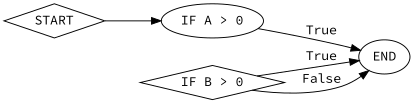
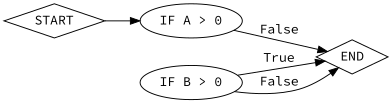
(322, 31) -> (279, 30)
(384, 57) -> (352, 57)
(212, 83) -> (191, 83)
